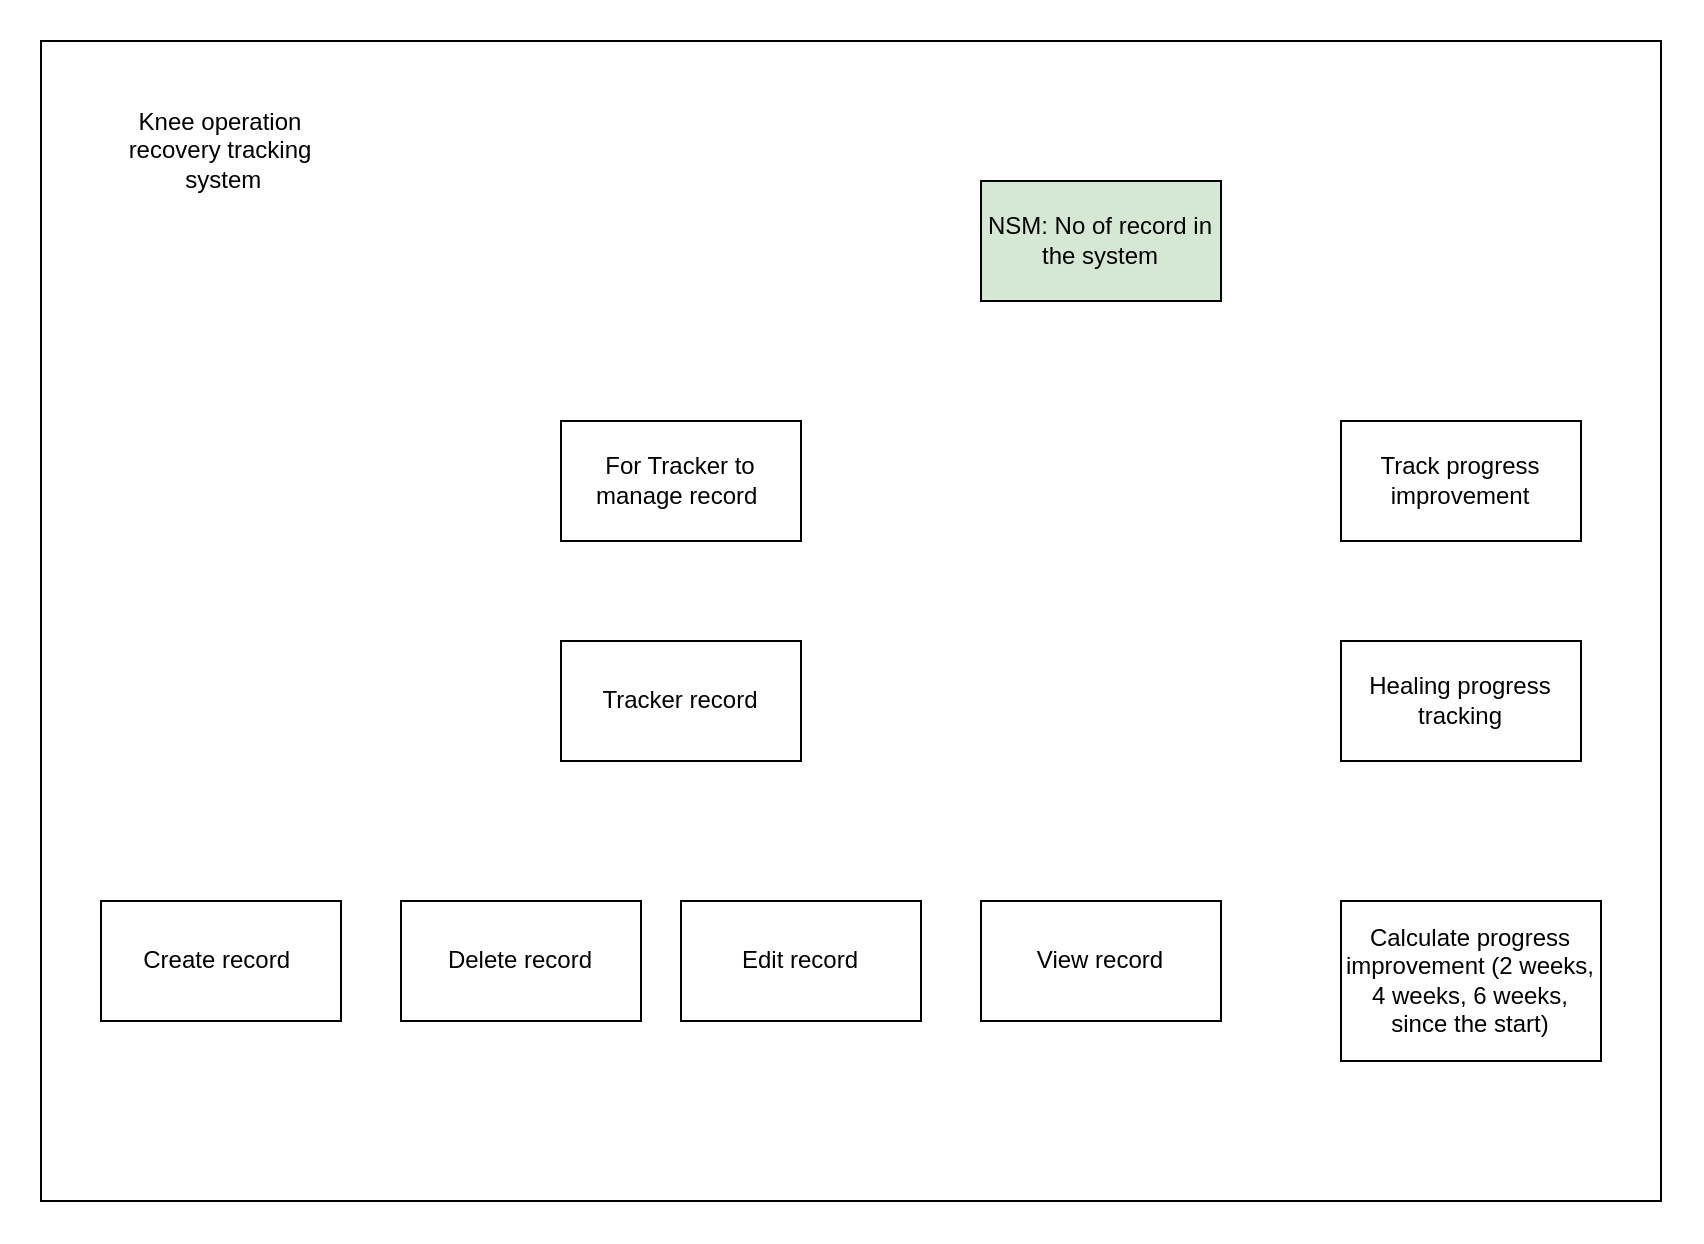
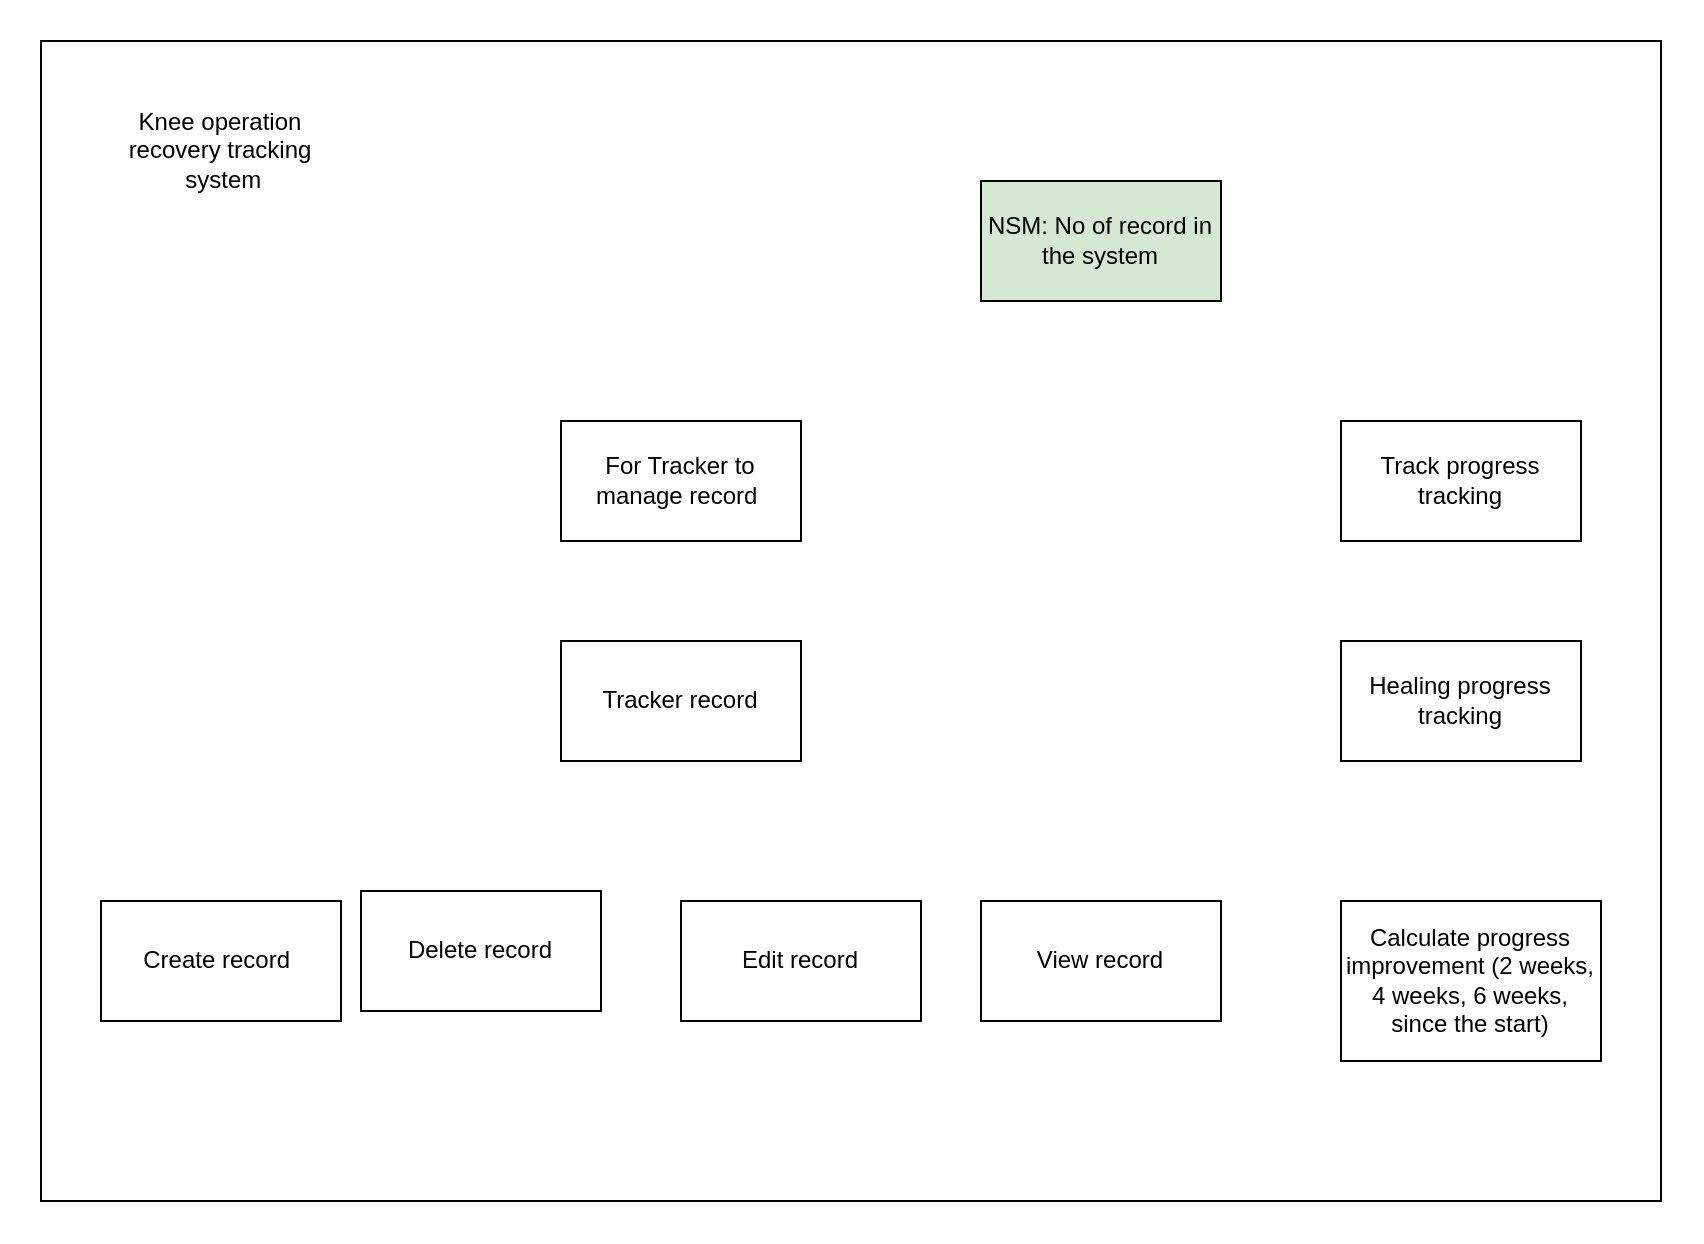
(1461, 481) -> (1461, 481)
(521, 961) -> (481, 951)
